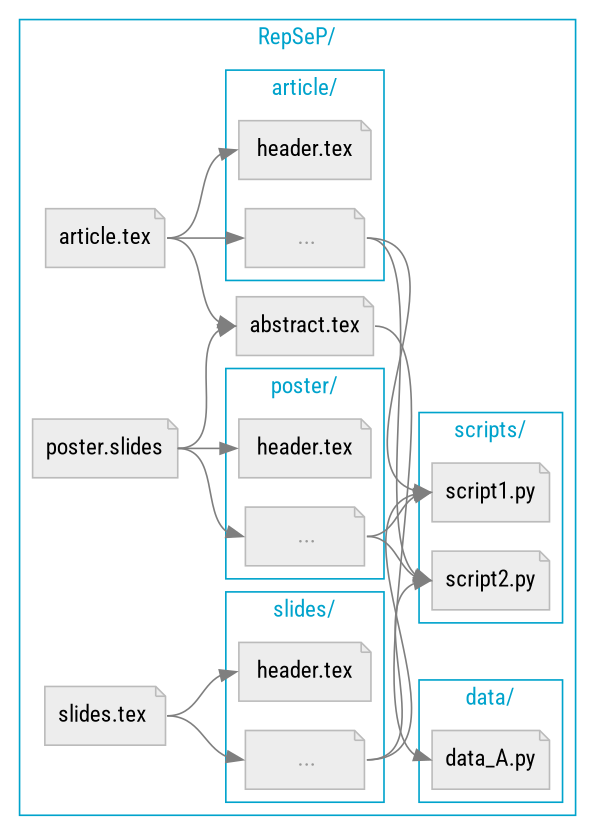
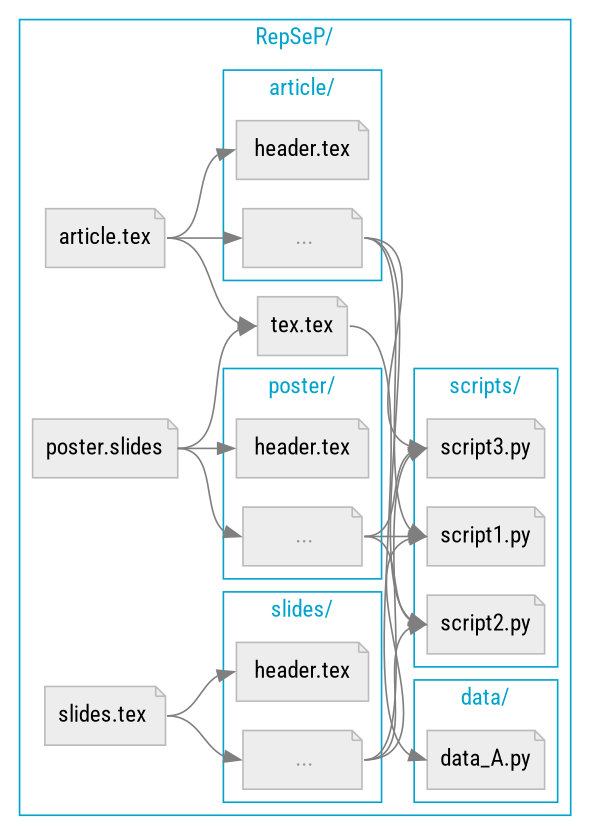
(305, 326) -> (302, 326)
none -> (486, 448)
